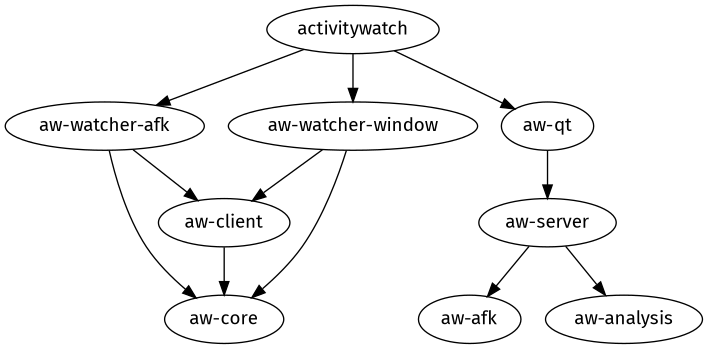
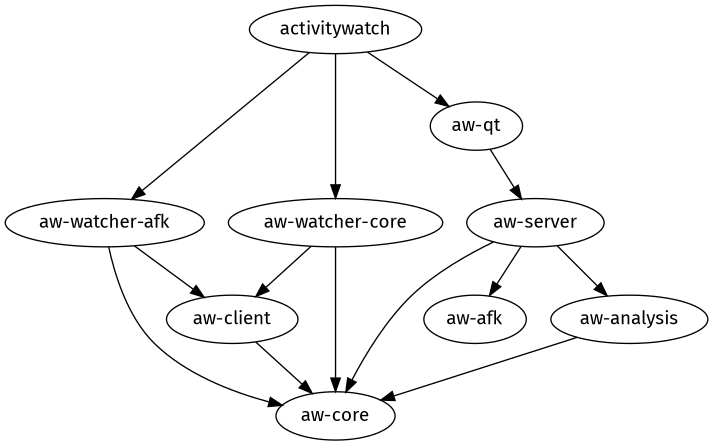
(353, 126) -> (336, 223)
none -> (410, 298)
none -> (485, 367)
